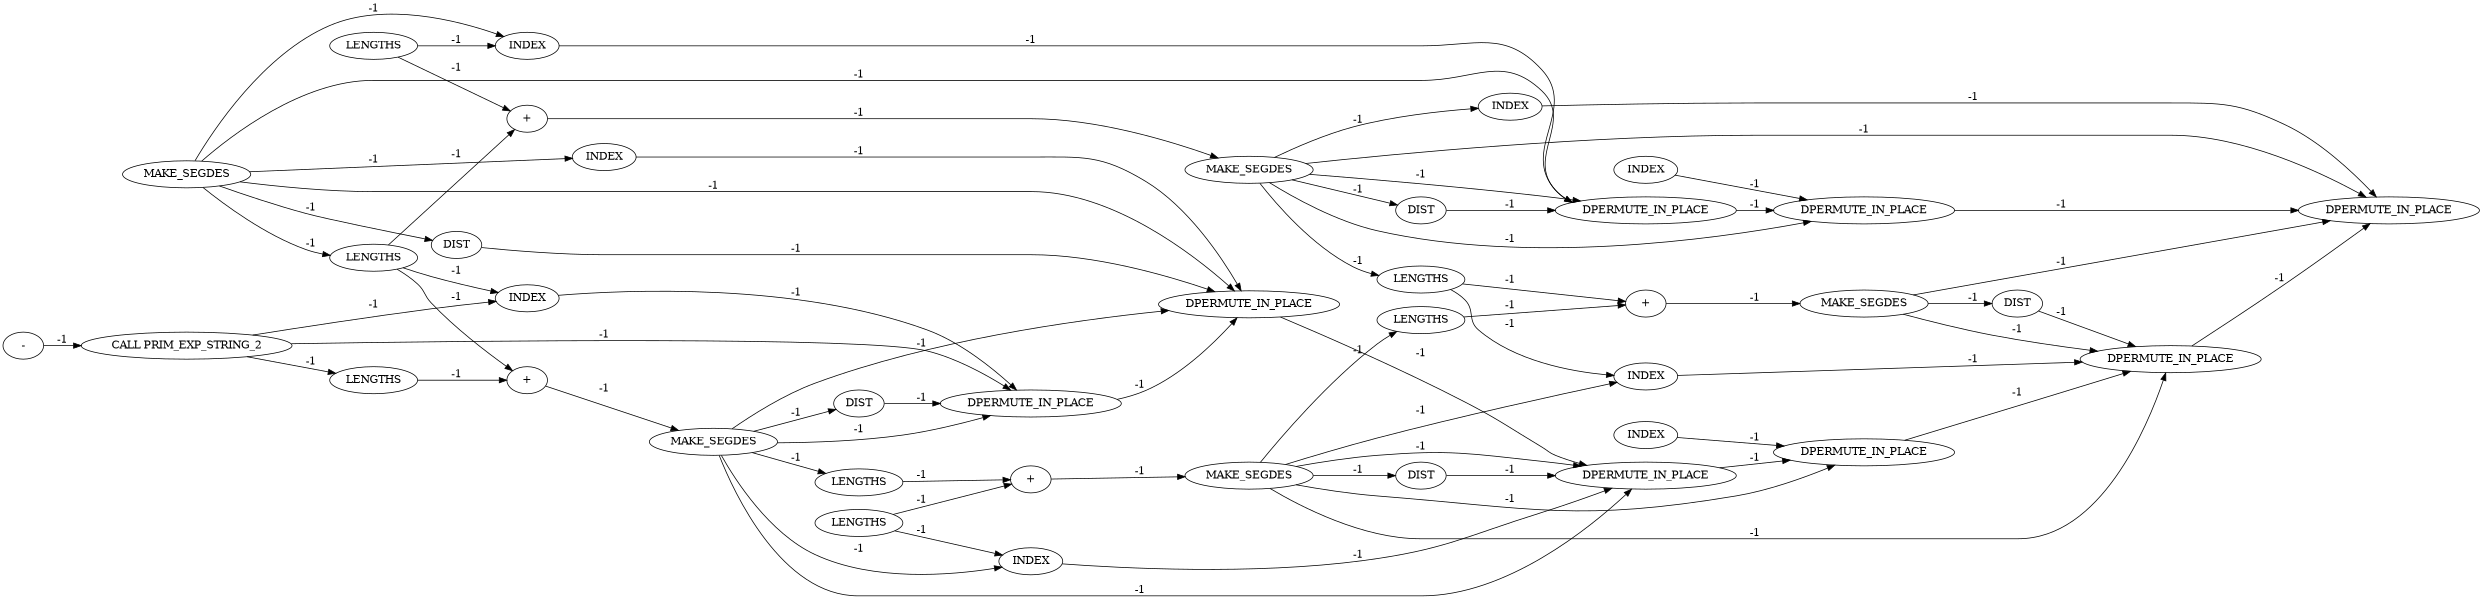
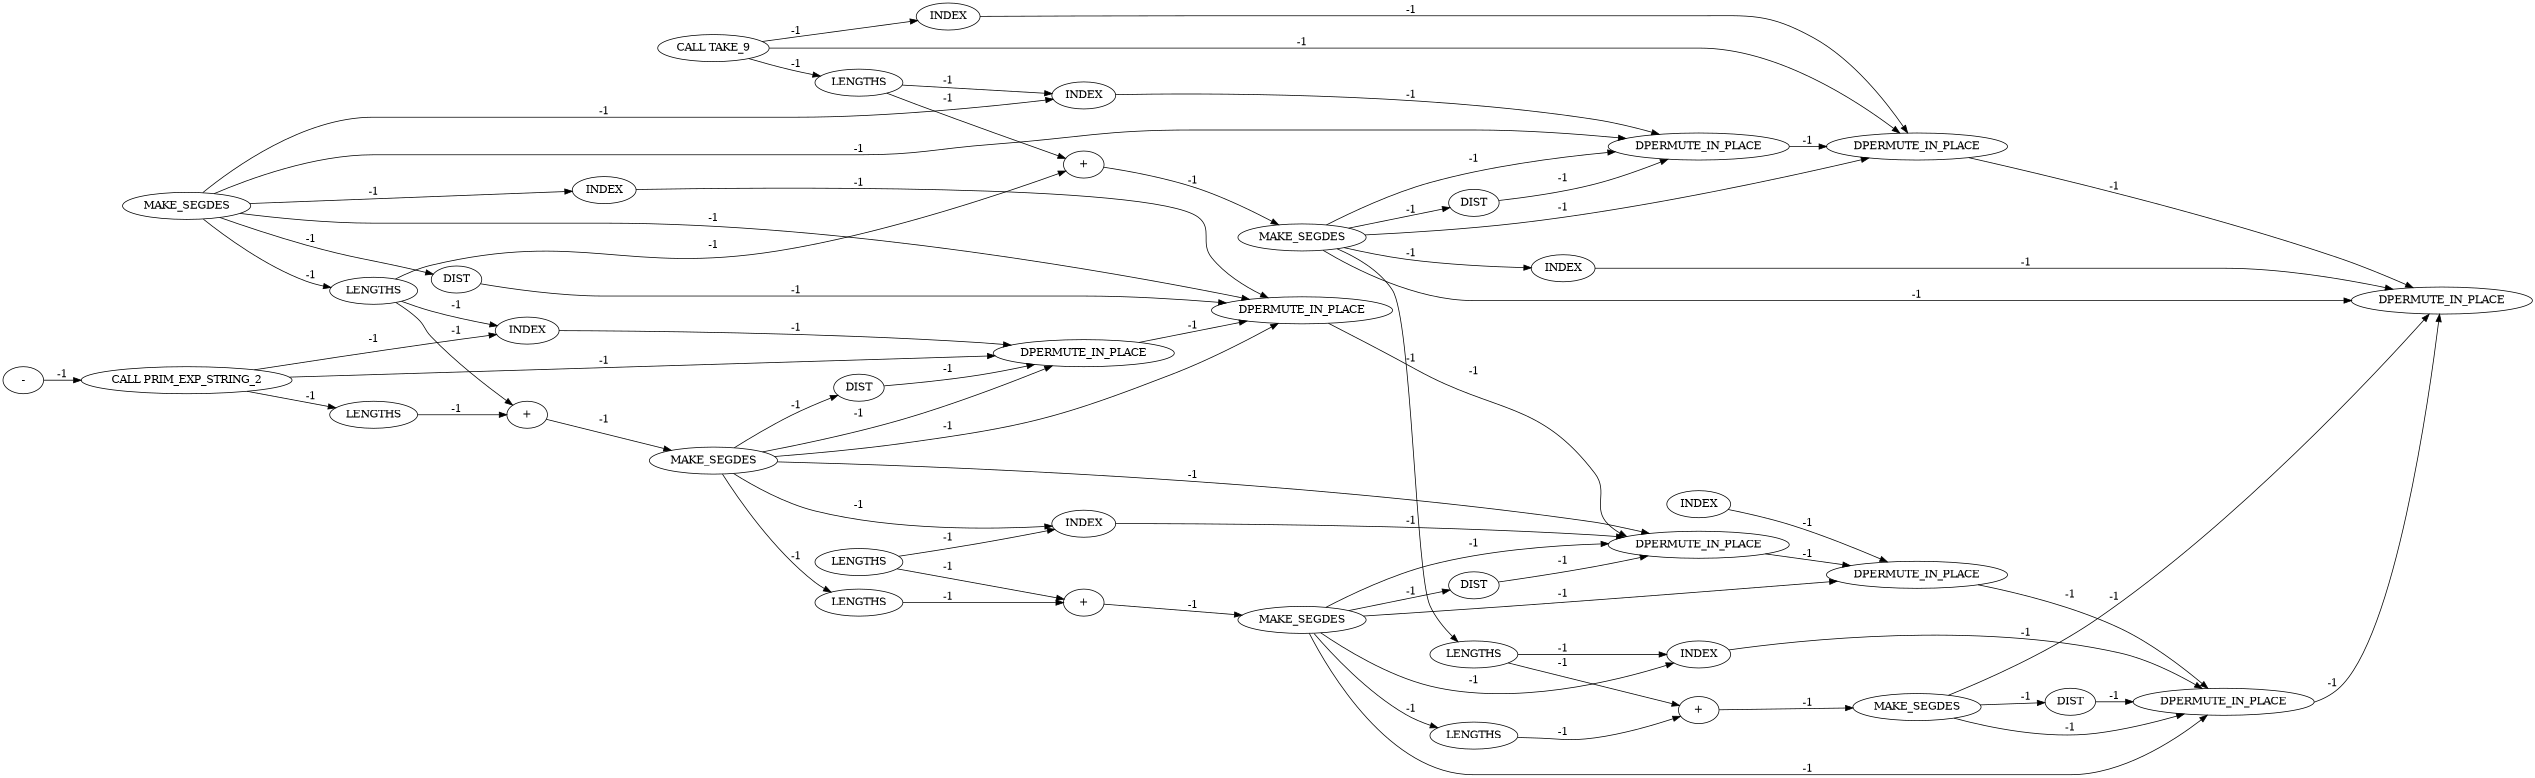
none -> (713, 48)
